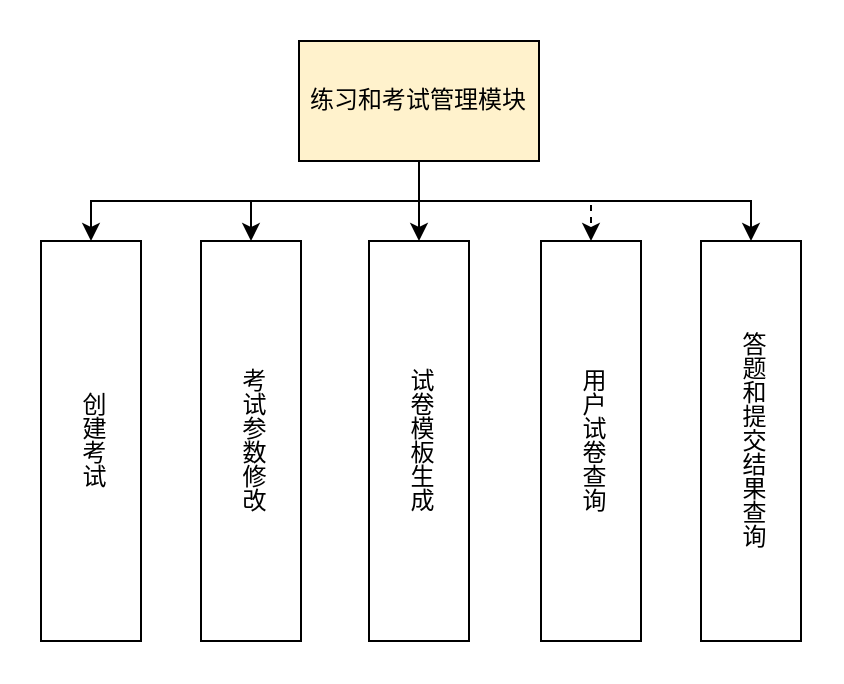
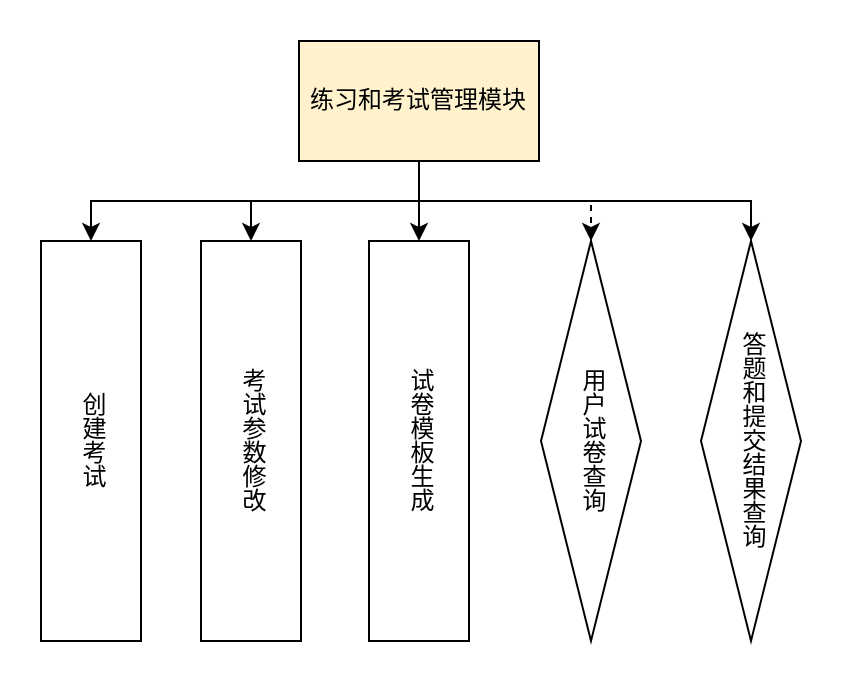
(591, 441) -> (591, 441)
(751, 441) -> (751, 441)
